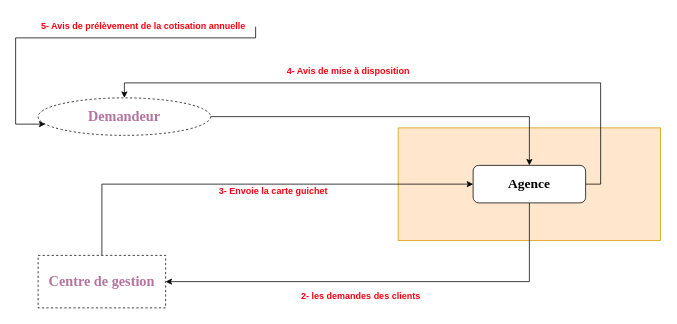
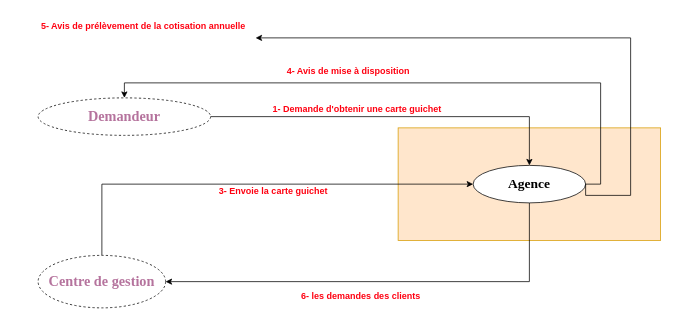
(15, 81) -> none
none -> (357, 109)
none -> (630, 143)
(529, 184) -> (529, 184)
(102, 282) -> (102, 282)
(361, 297) -> (361, 297)
